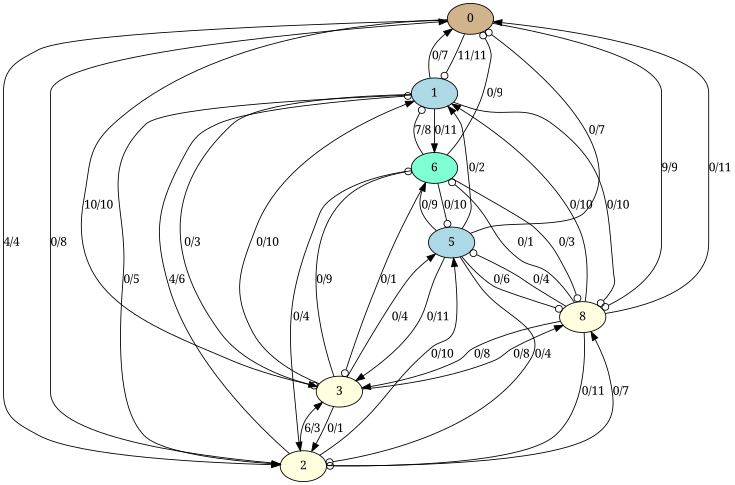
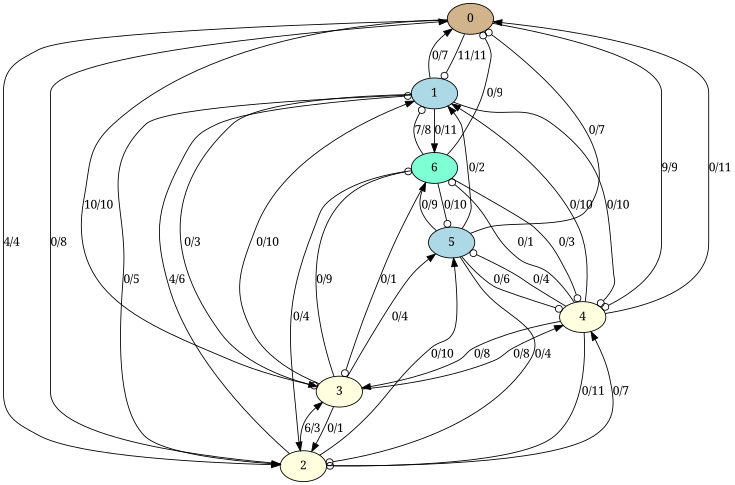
(583, 317) -> (583, 317)
(416, 325) -> none
